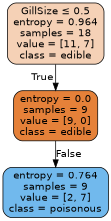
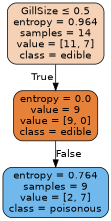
(56, 33) -> (56, 33)
(56, 110) -> (56, 110)
